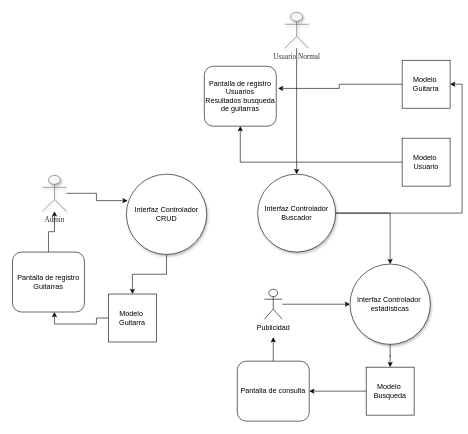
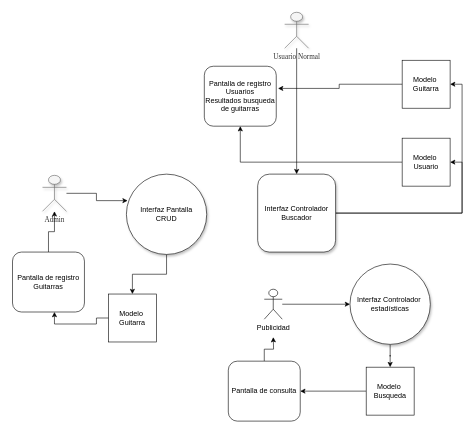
(297, 213) -> (297, 213)
(167, 215) -> (167, 215)
(390, 258) -> (455, 162)
(273, 392) -> (264, 392)
